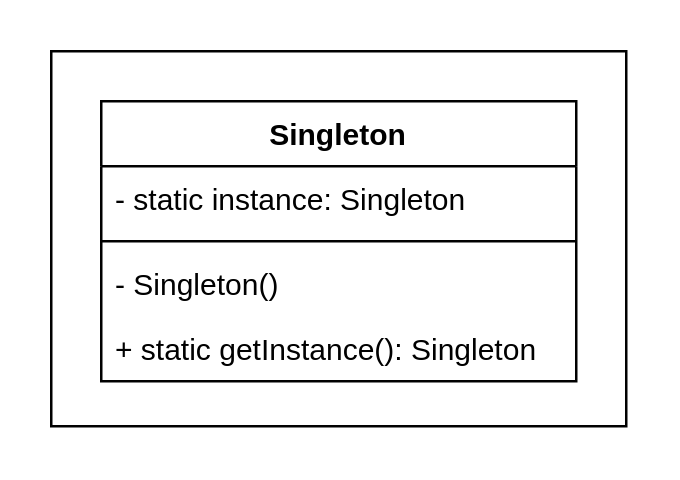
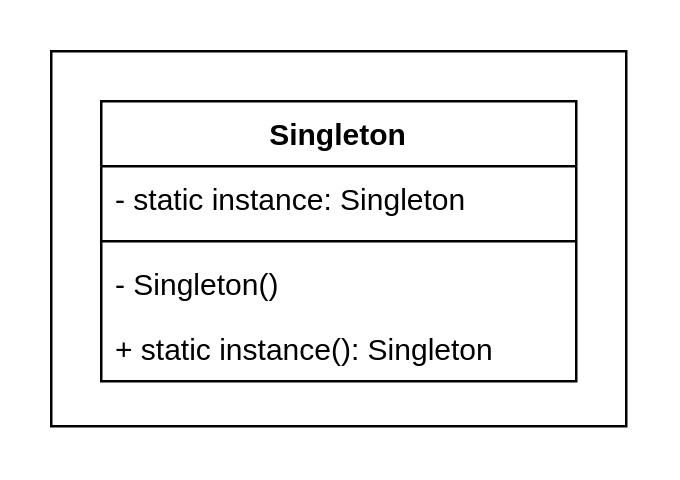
(365, 350) -> (336, 350)
